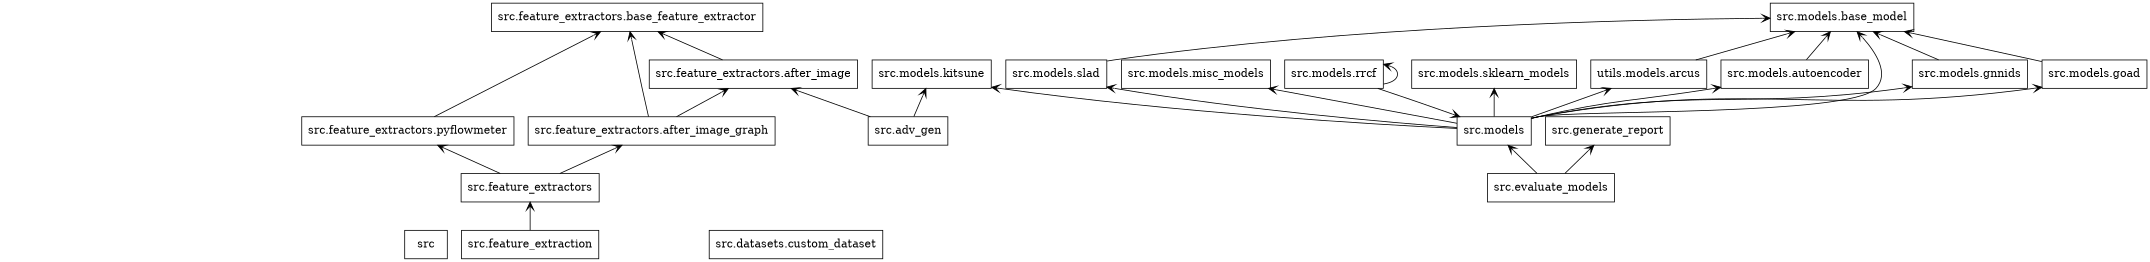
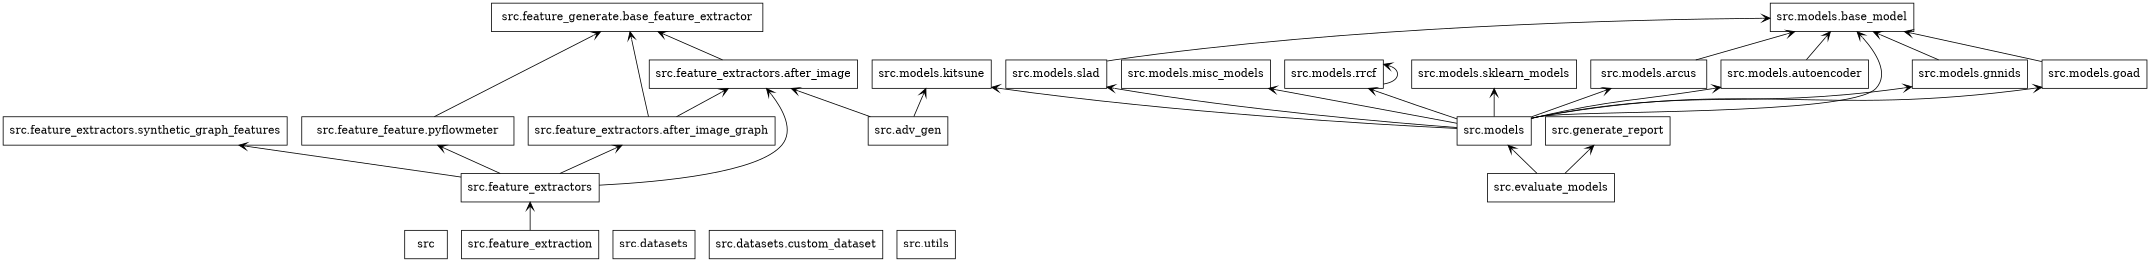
(627, 17) -> (627, 17)
(1649, 74) -> (1649, 74)
(1415, 101) -> (1416, 105)
none -> (145, 131)
(408, 131) -> (408, 131)
none -> (721, 171)
none -> (654, 245)
none -> (926, 245)
